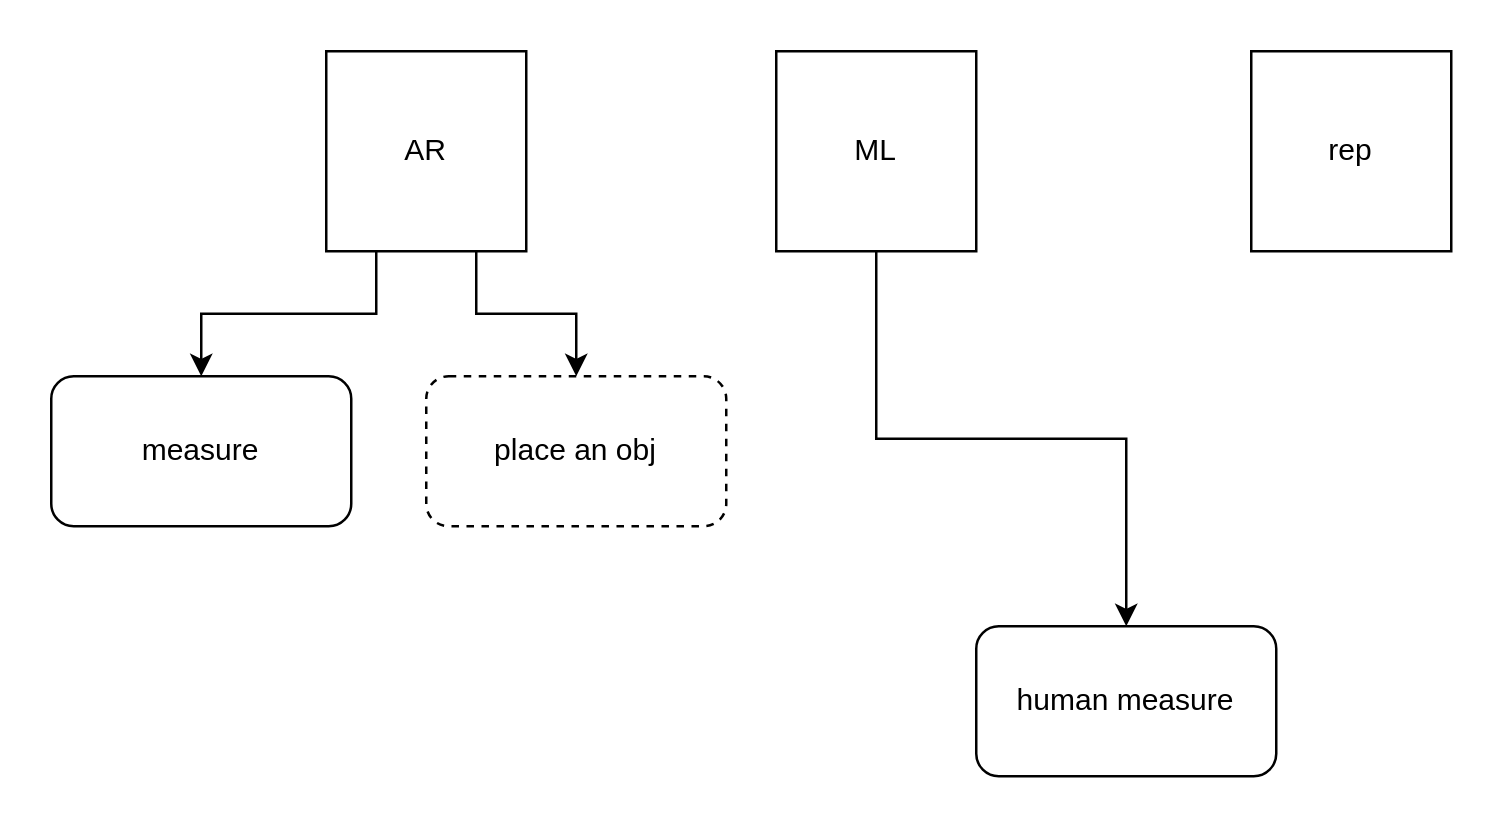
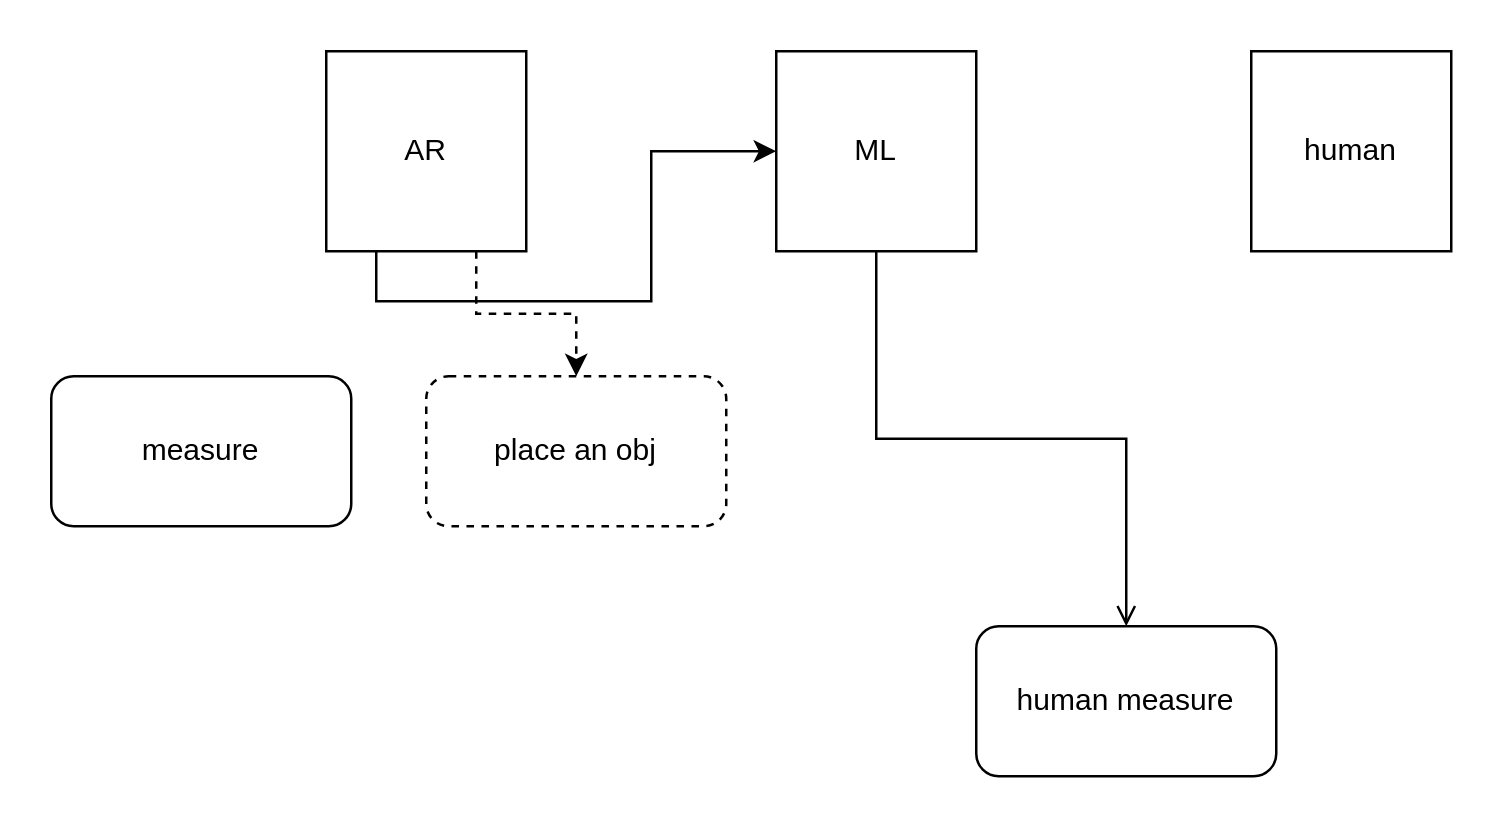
(1351, 151) -> (1351, 151)
(274, 314) -> (651, 257)
(545, 314) -> (545, 314)
(1126, 608) -> (1126, 612)
